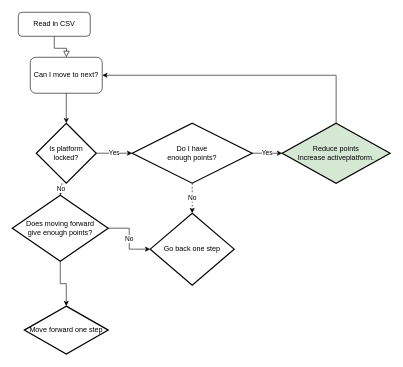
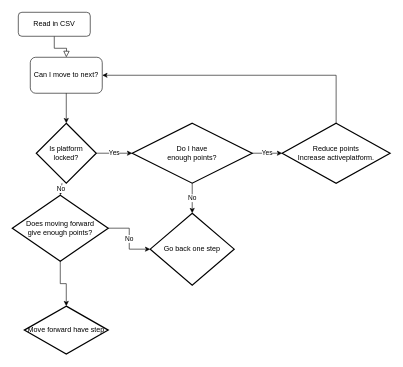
(336, 153) -> (336, 153)
(192, 195) -> (192, 195)
(66, 330) -> (66, 330)
